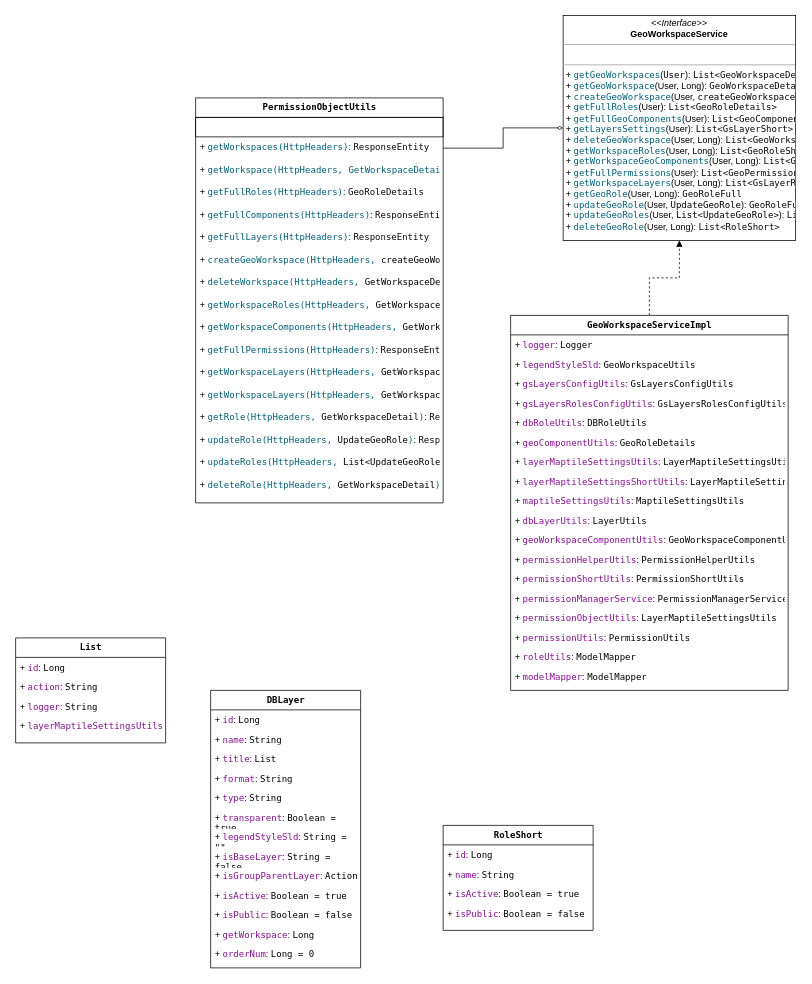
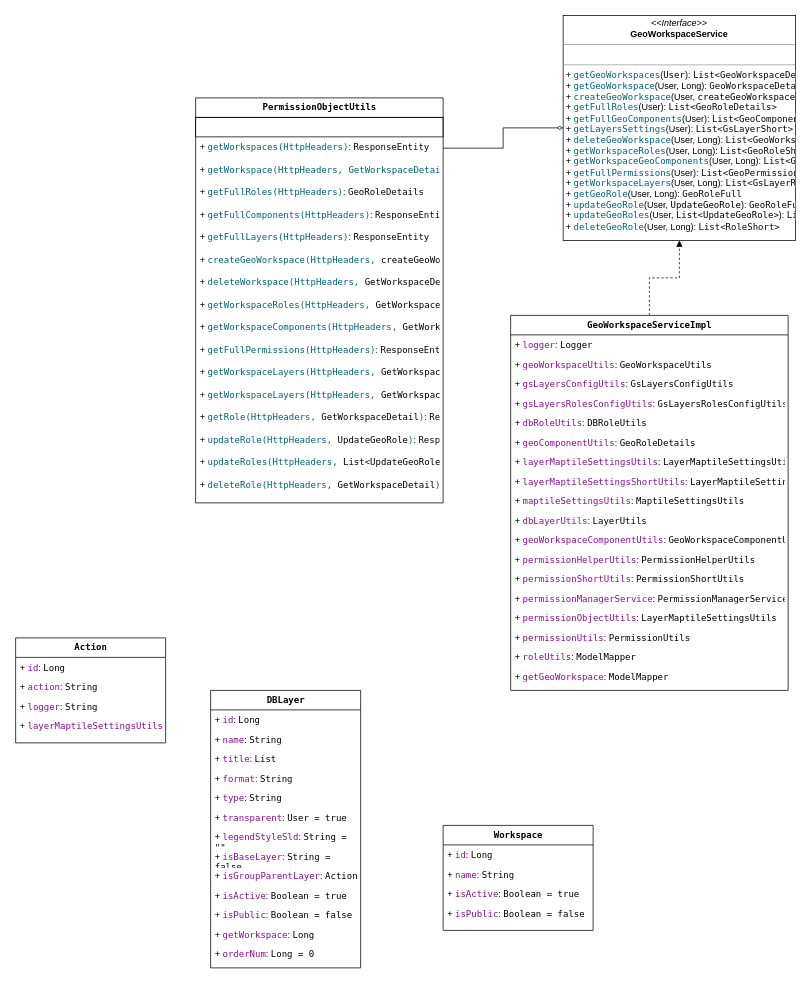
(596, 365) -> (605, 365)
(91, 648) -> (91, 648)
(577, 677) -> (588, 677)
(281, 818) -> (275, 818)
(518, 835) -> (518, 835)
